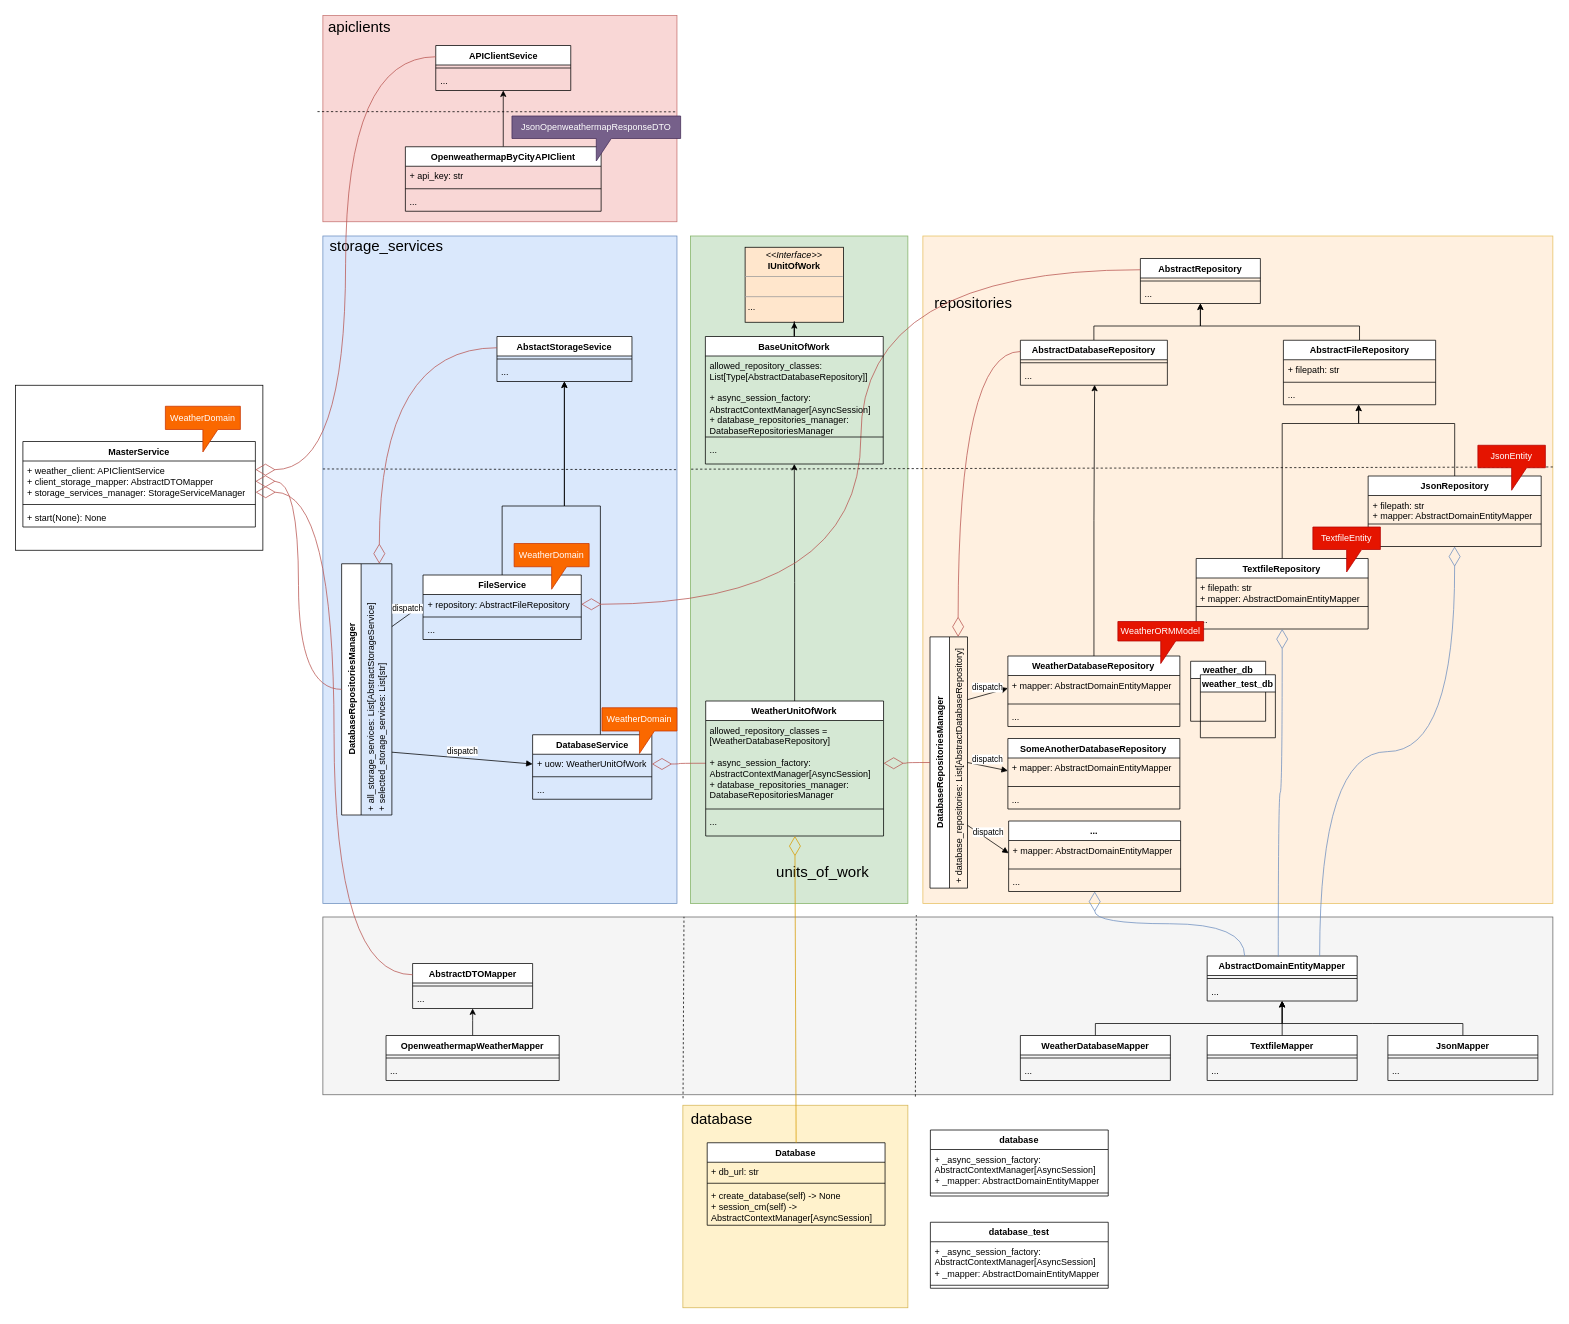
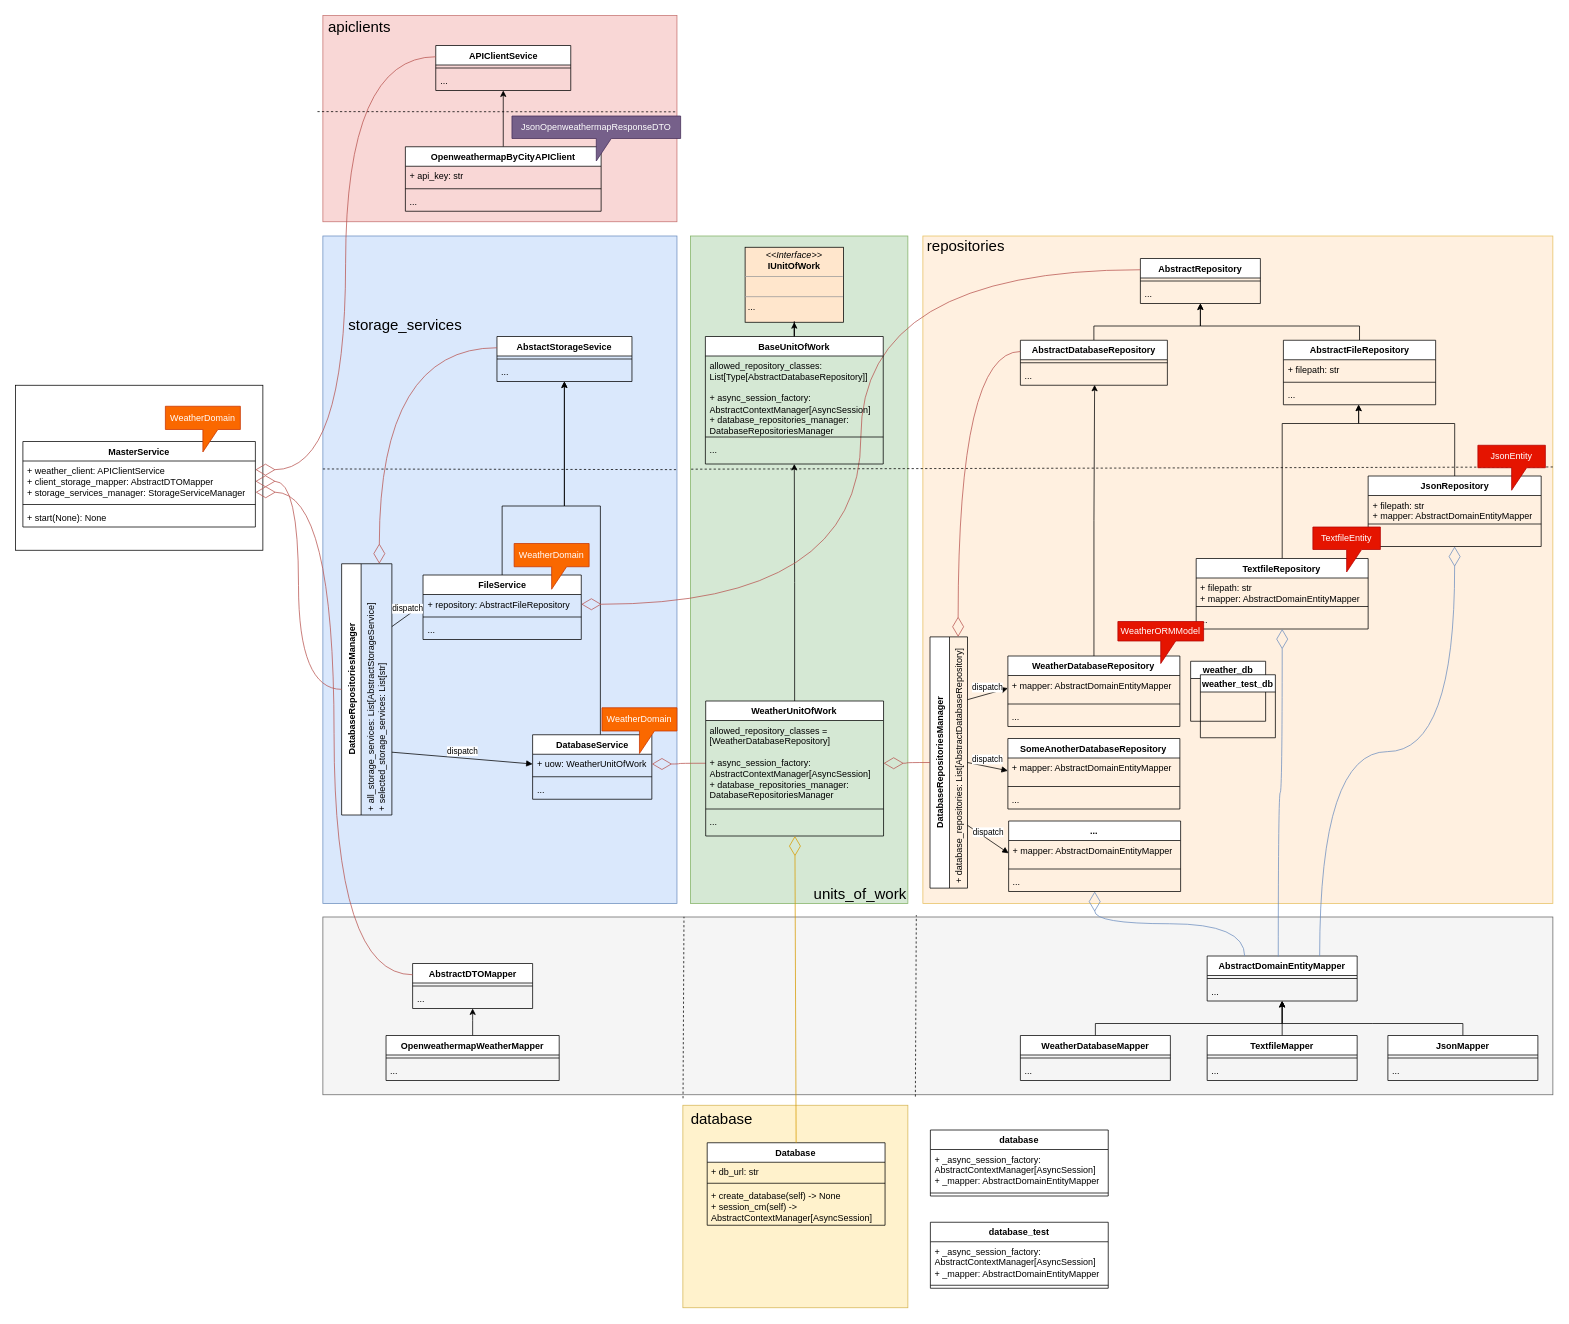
(387, 246) -> (405, 324)
(974, 302) -> (966, 246)
(823, 871) -> (860, 894)
